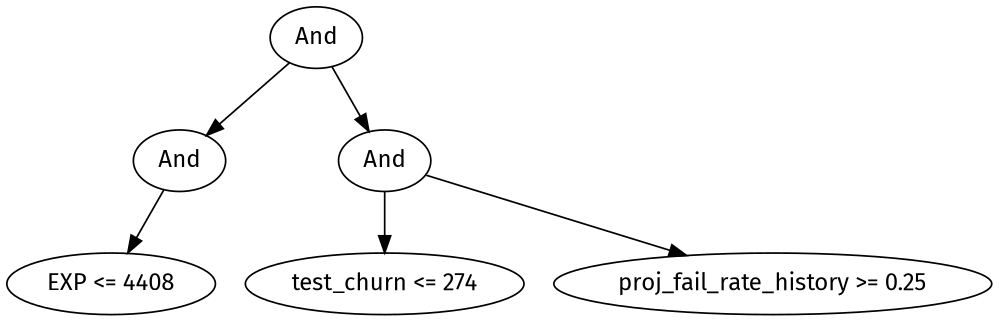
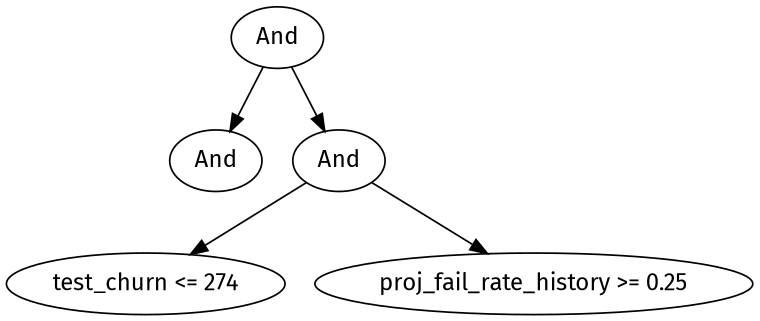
(111, 284) -> none
